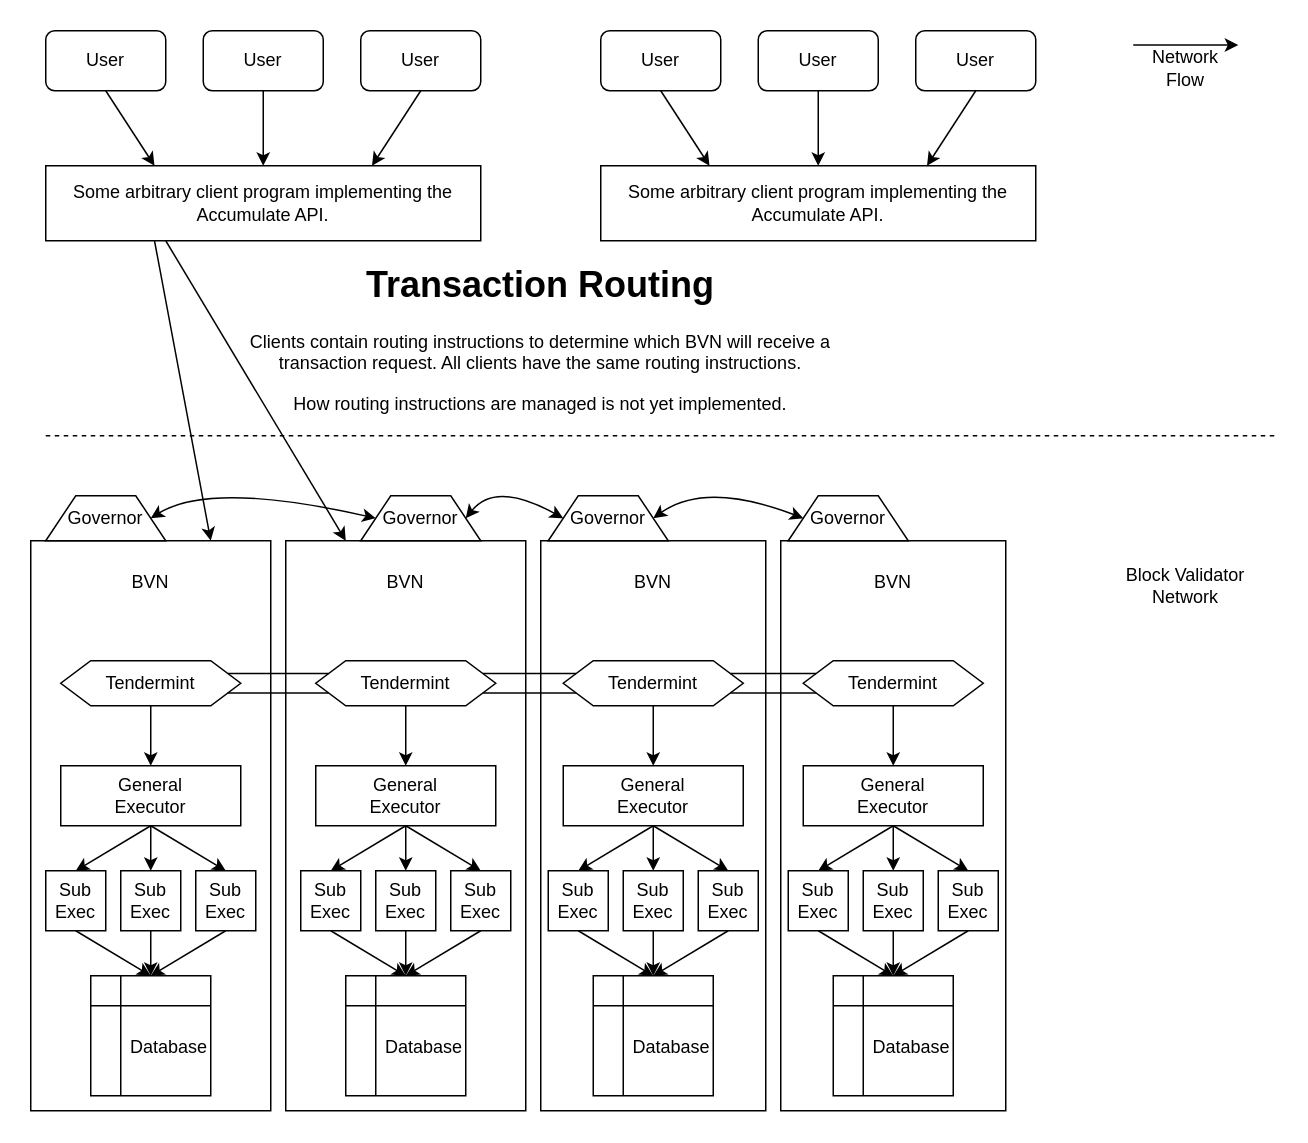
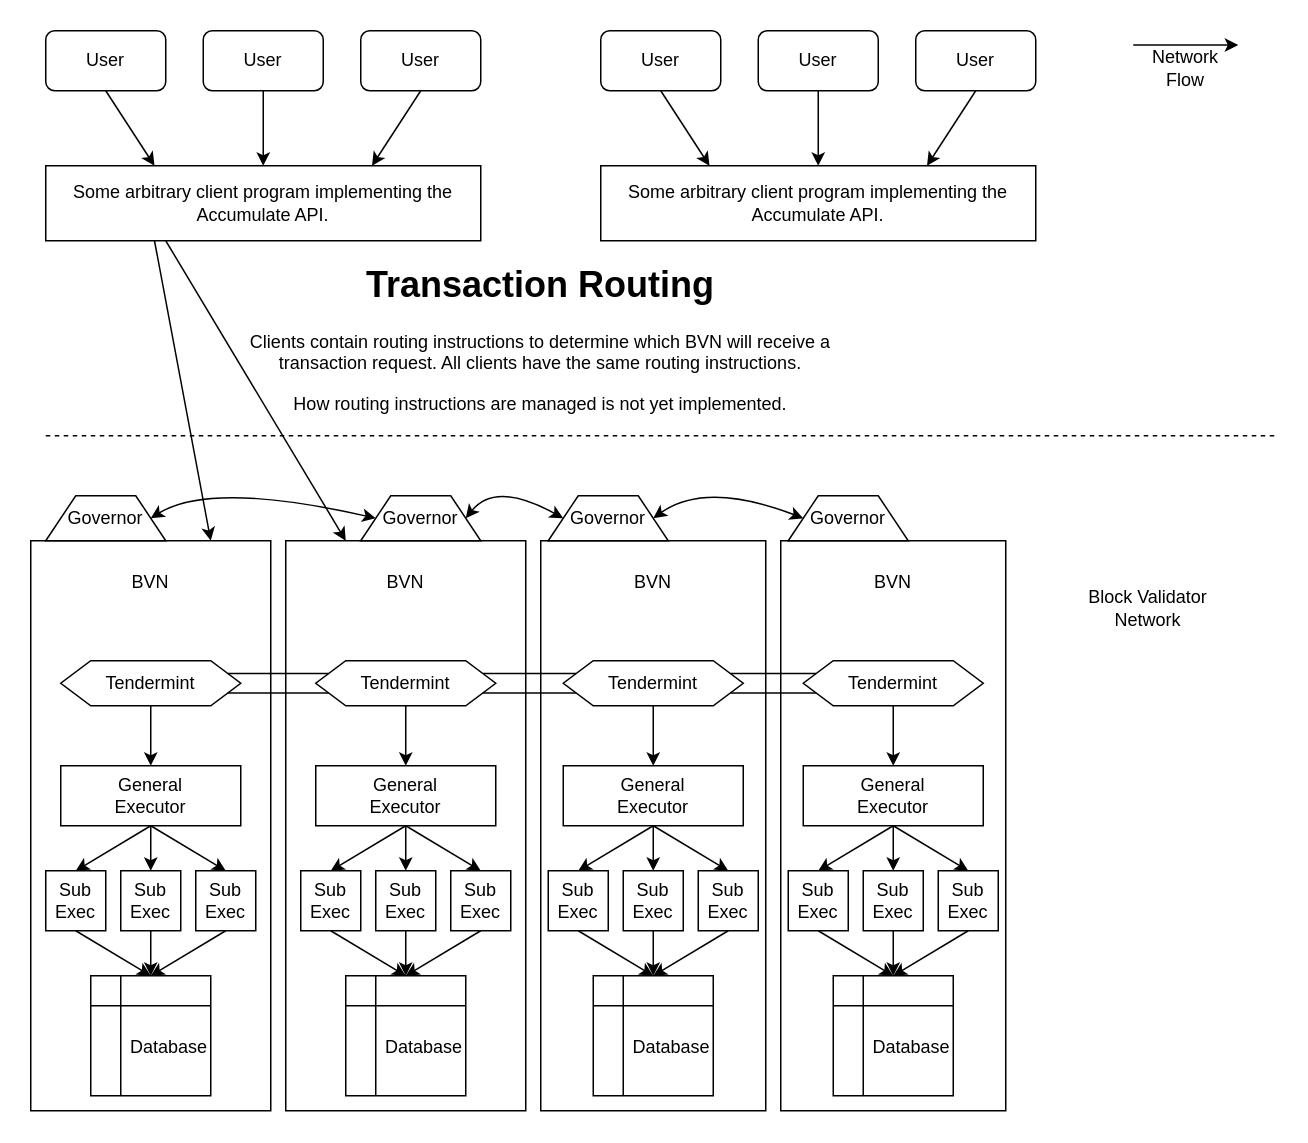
(1186, 586) -> (1148, 608)
